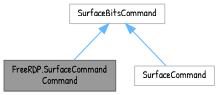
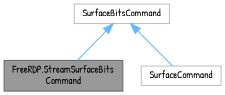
(60, 76) -> (63, 76)
